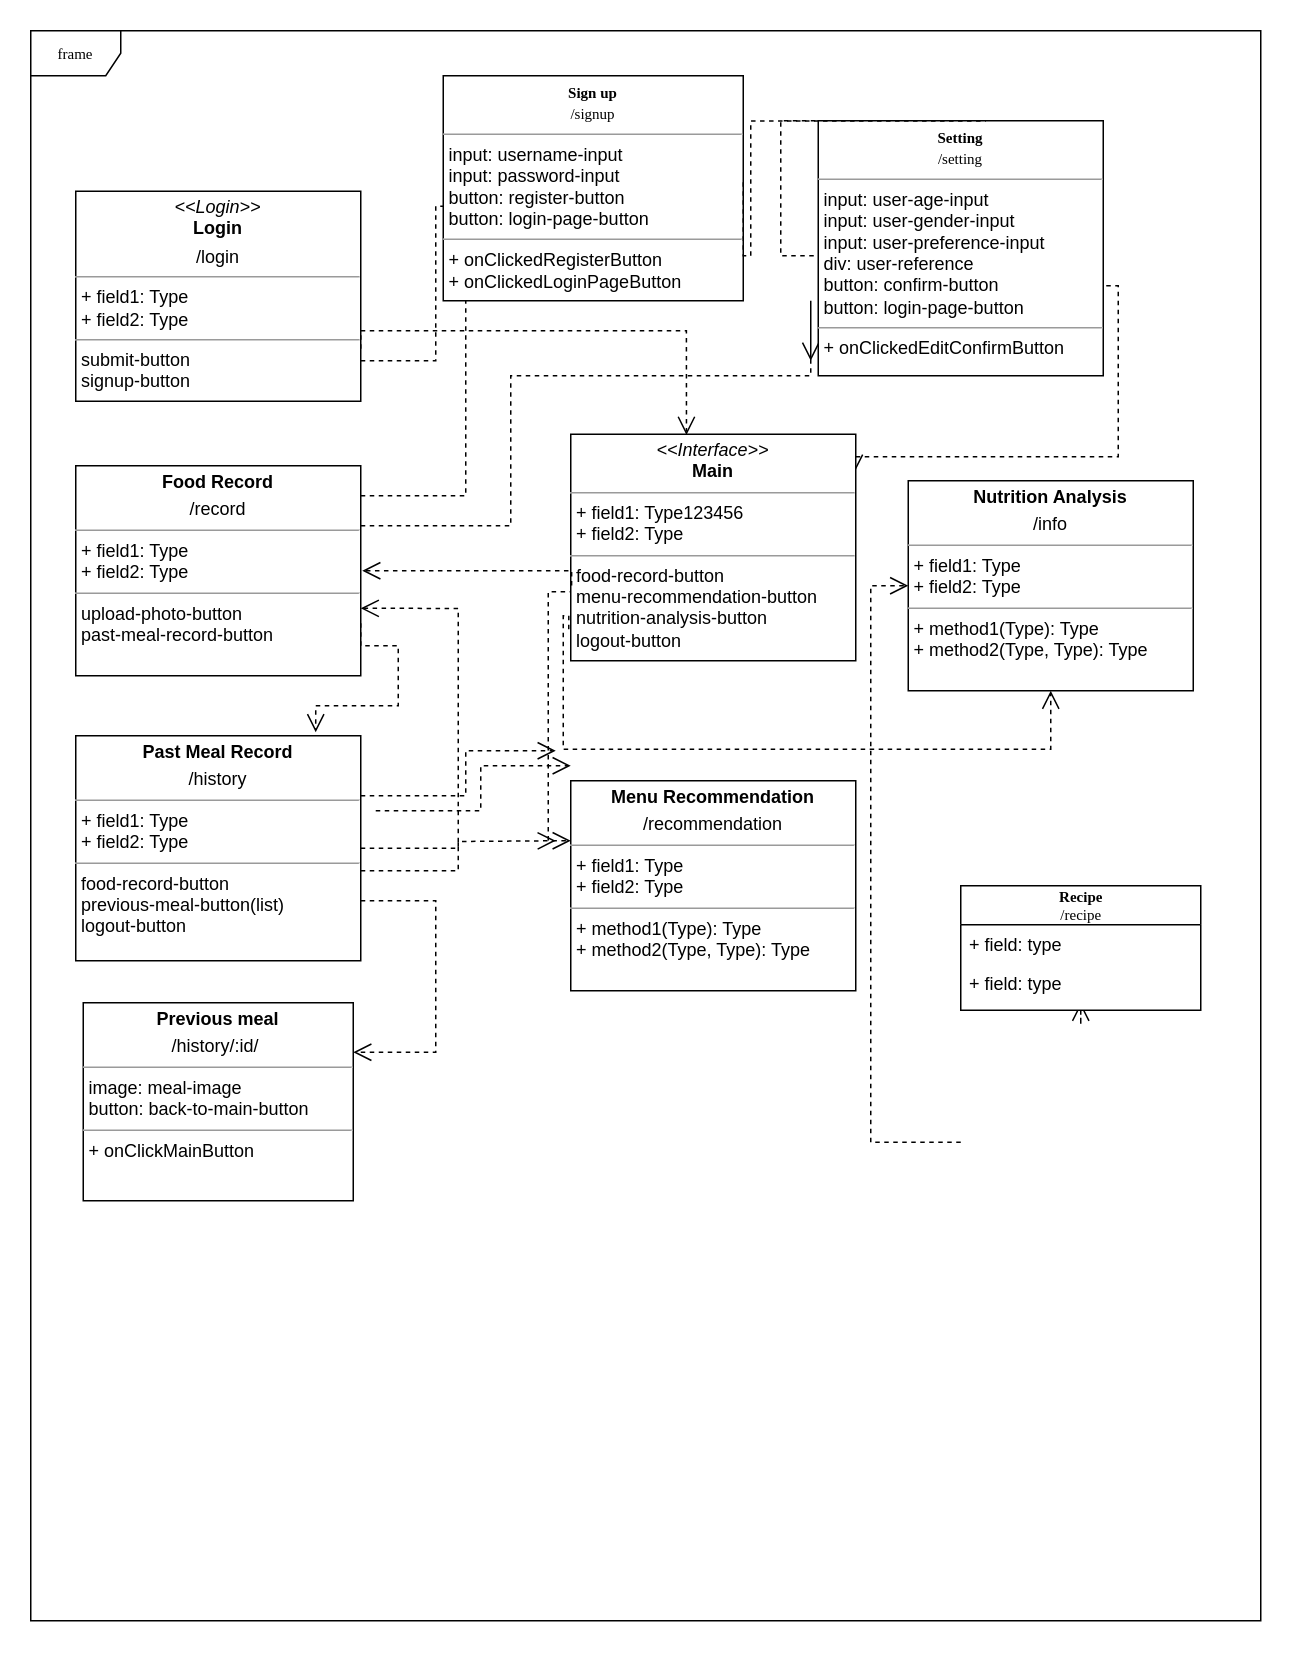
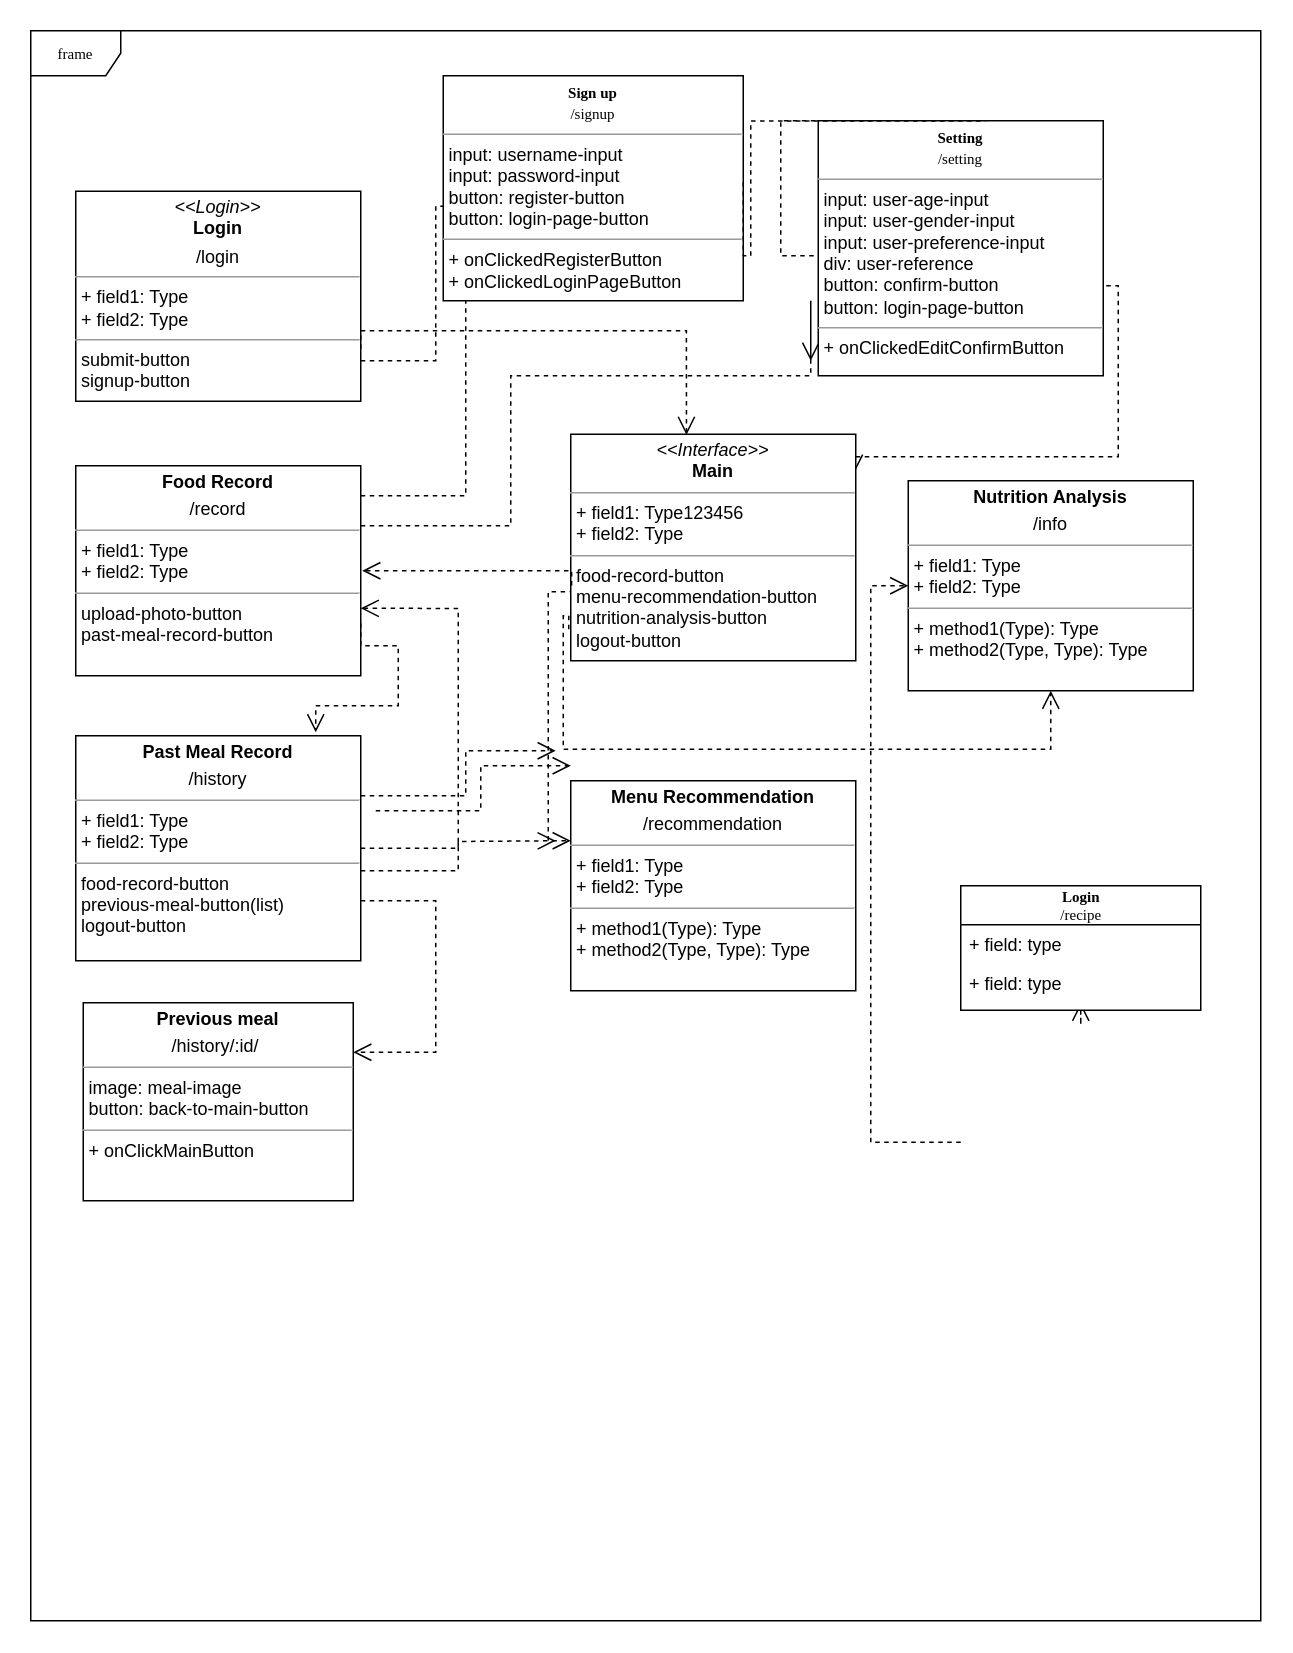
(1082, 905) -> (1082, 905)
